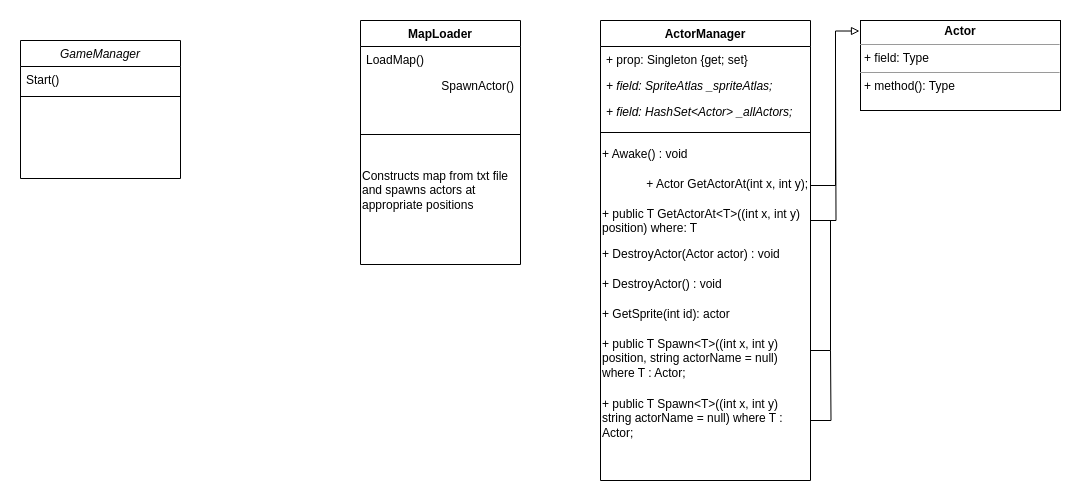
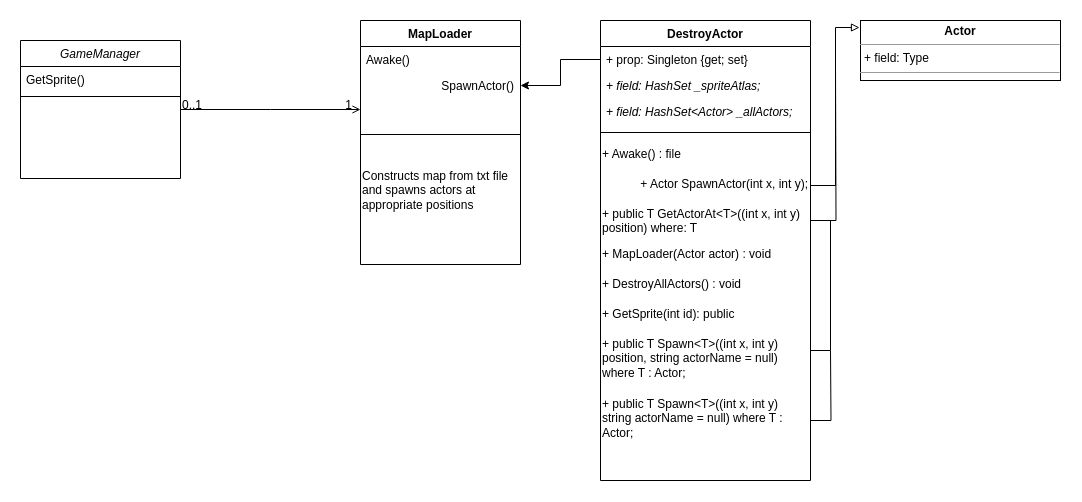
(705, 34) -> (705, 34)
(396, 60) -> (390, 60)
(961, 66) -> (961, 51)
none -> (561, 71)
(50, 80) -> (61, 80)
(703, 86) -> (693, 86)
none -> (270, 110)
(648, 155) -> (647, 155)
(712, 185) -> (712, 185)
(707, 262) -> (697, 255)
(672, 285) -> (682, 285)
(679, 315) -> (679, 315)
